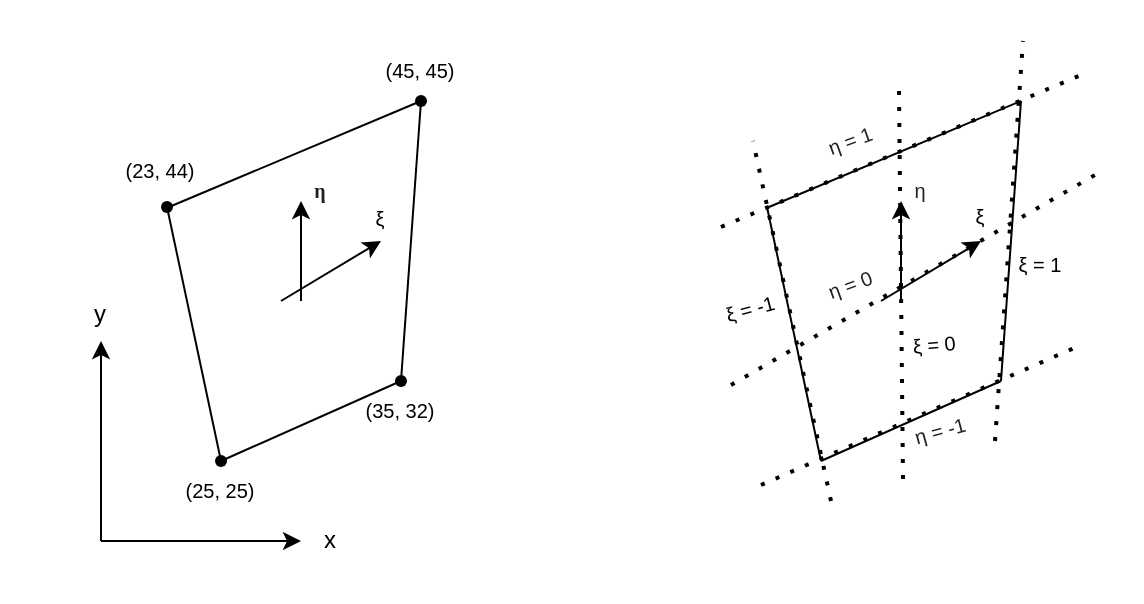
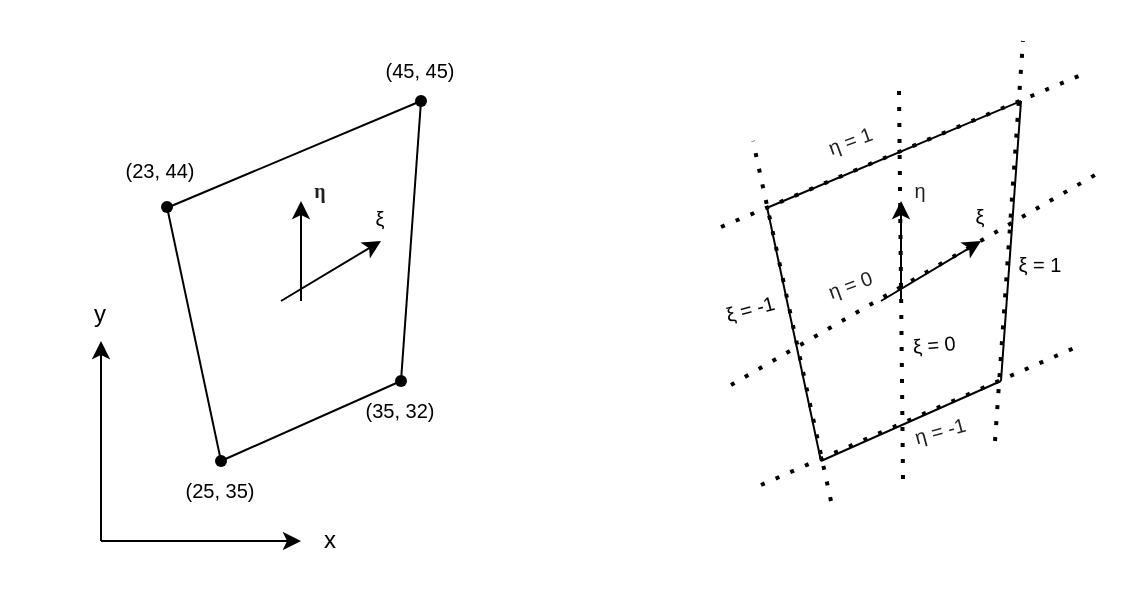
(221, 491) -> (221, 491)
